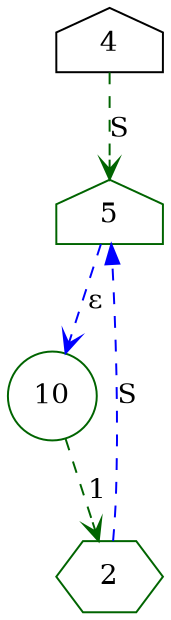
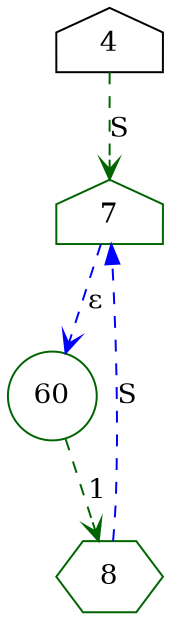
(110, 215) -> (110, 215)
(52, 396) -> (52, 396)
(110, 577) -> (110, 577)
